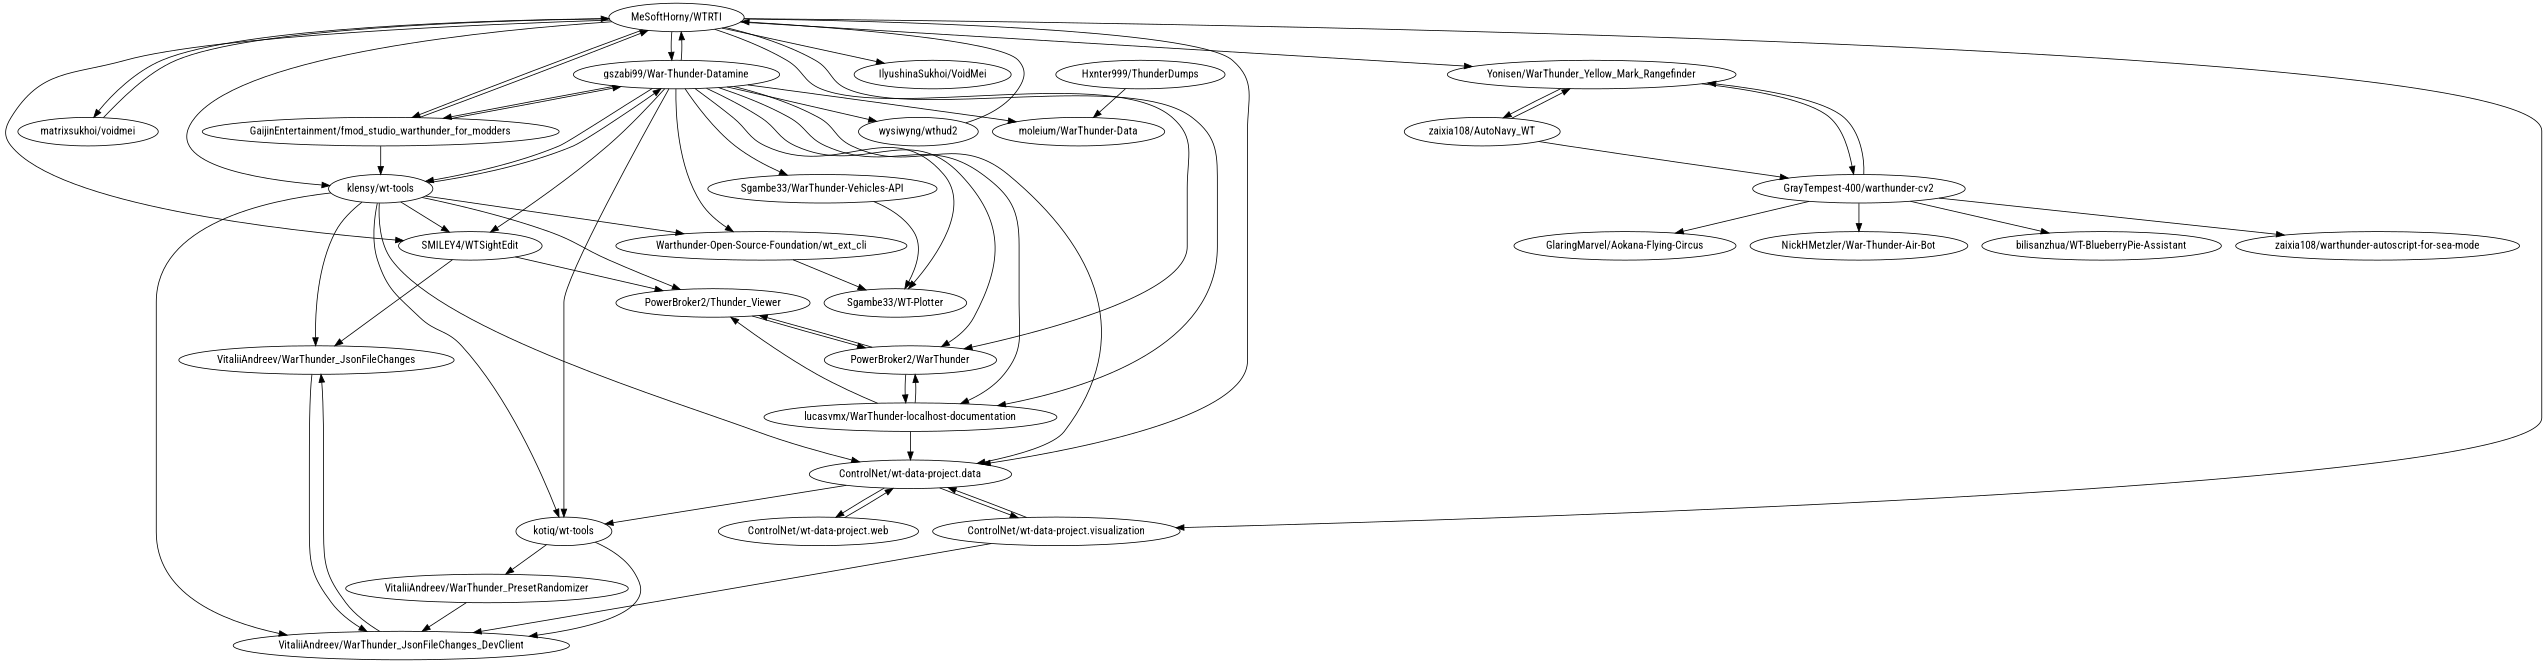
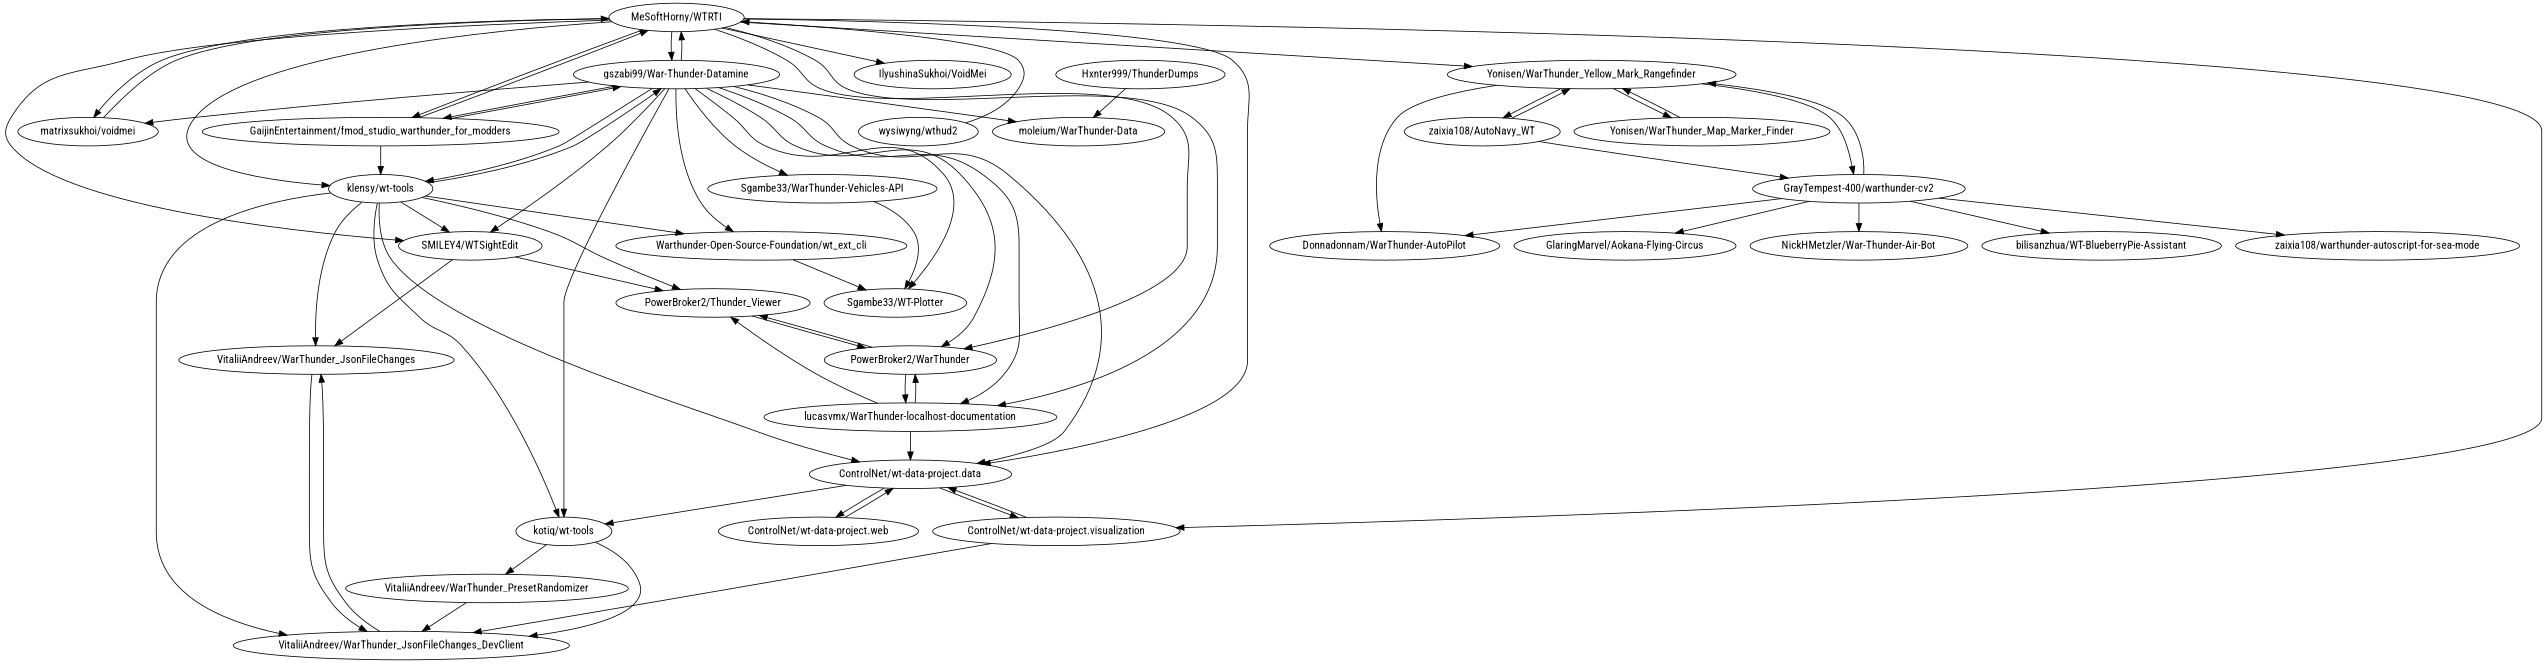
(805, 105) -> (371, 100)
none -> (1702, 132)
none -> (1385, 246)
